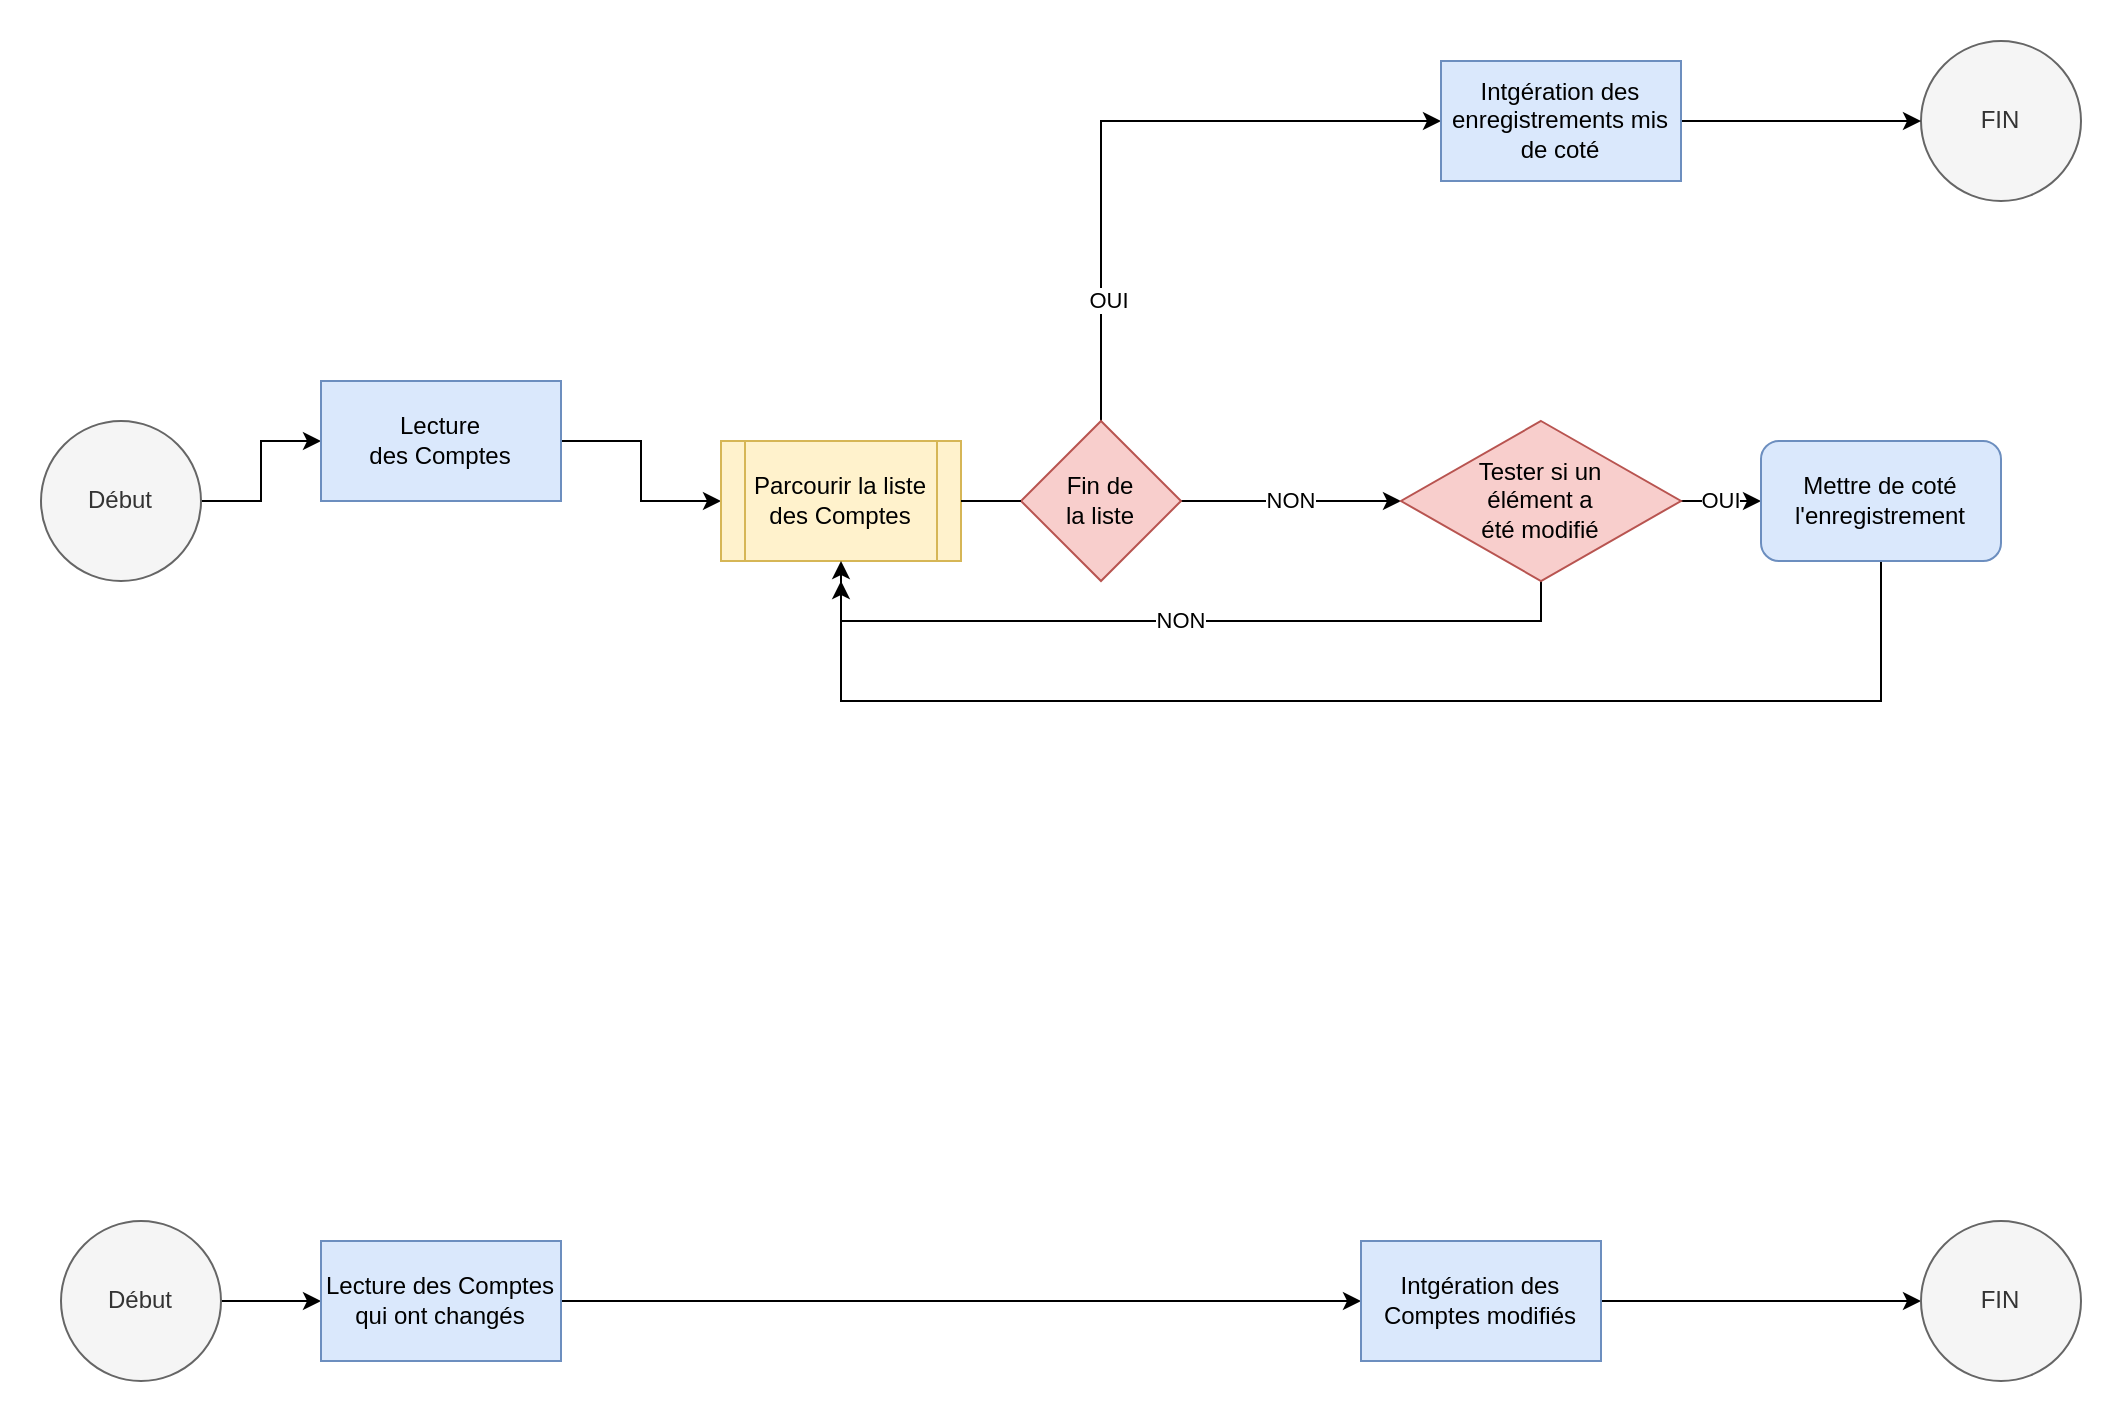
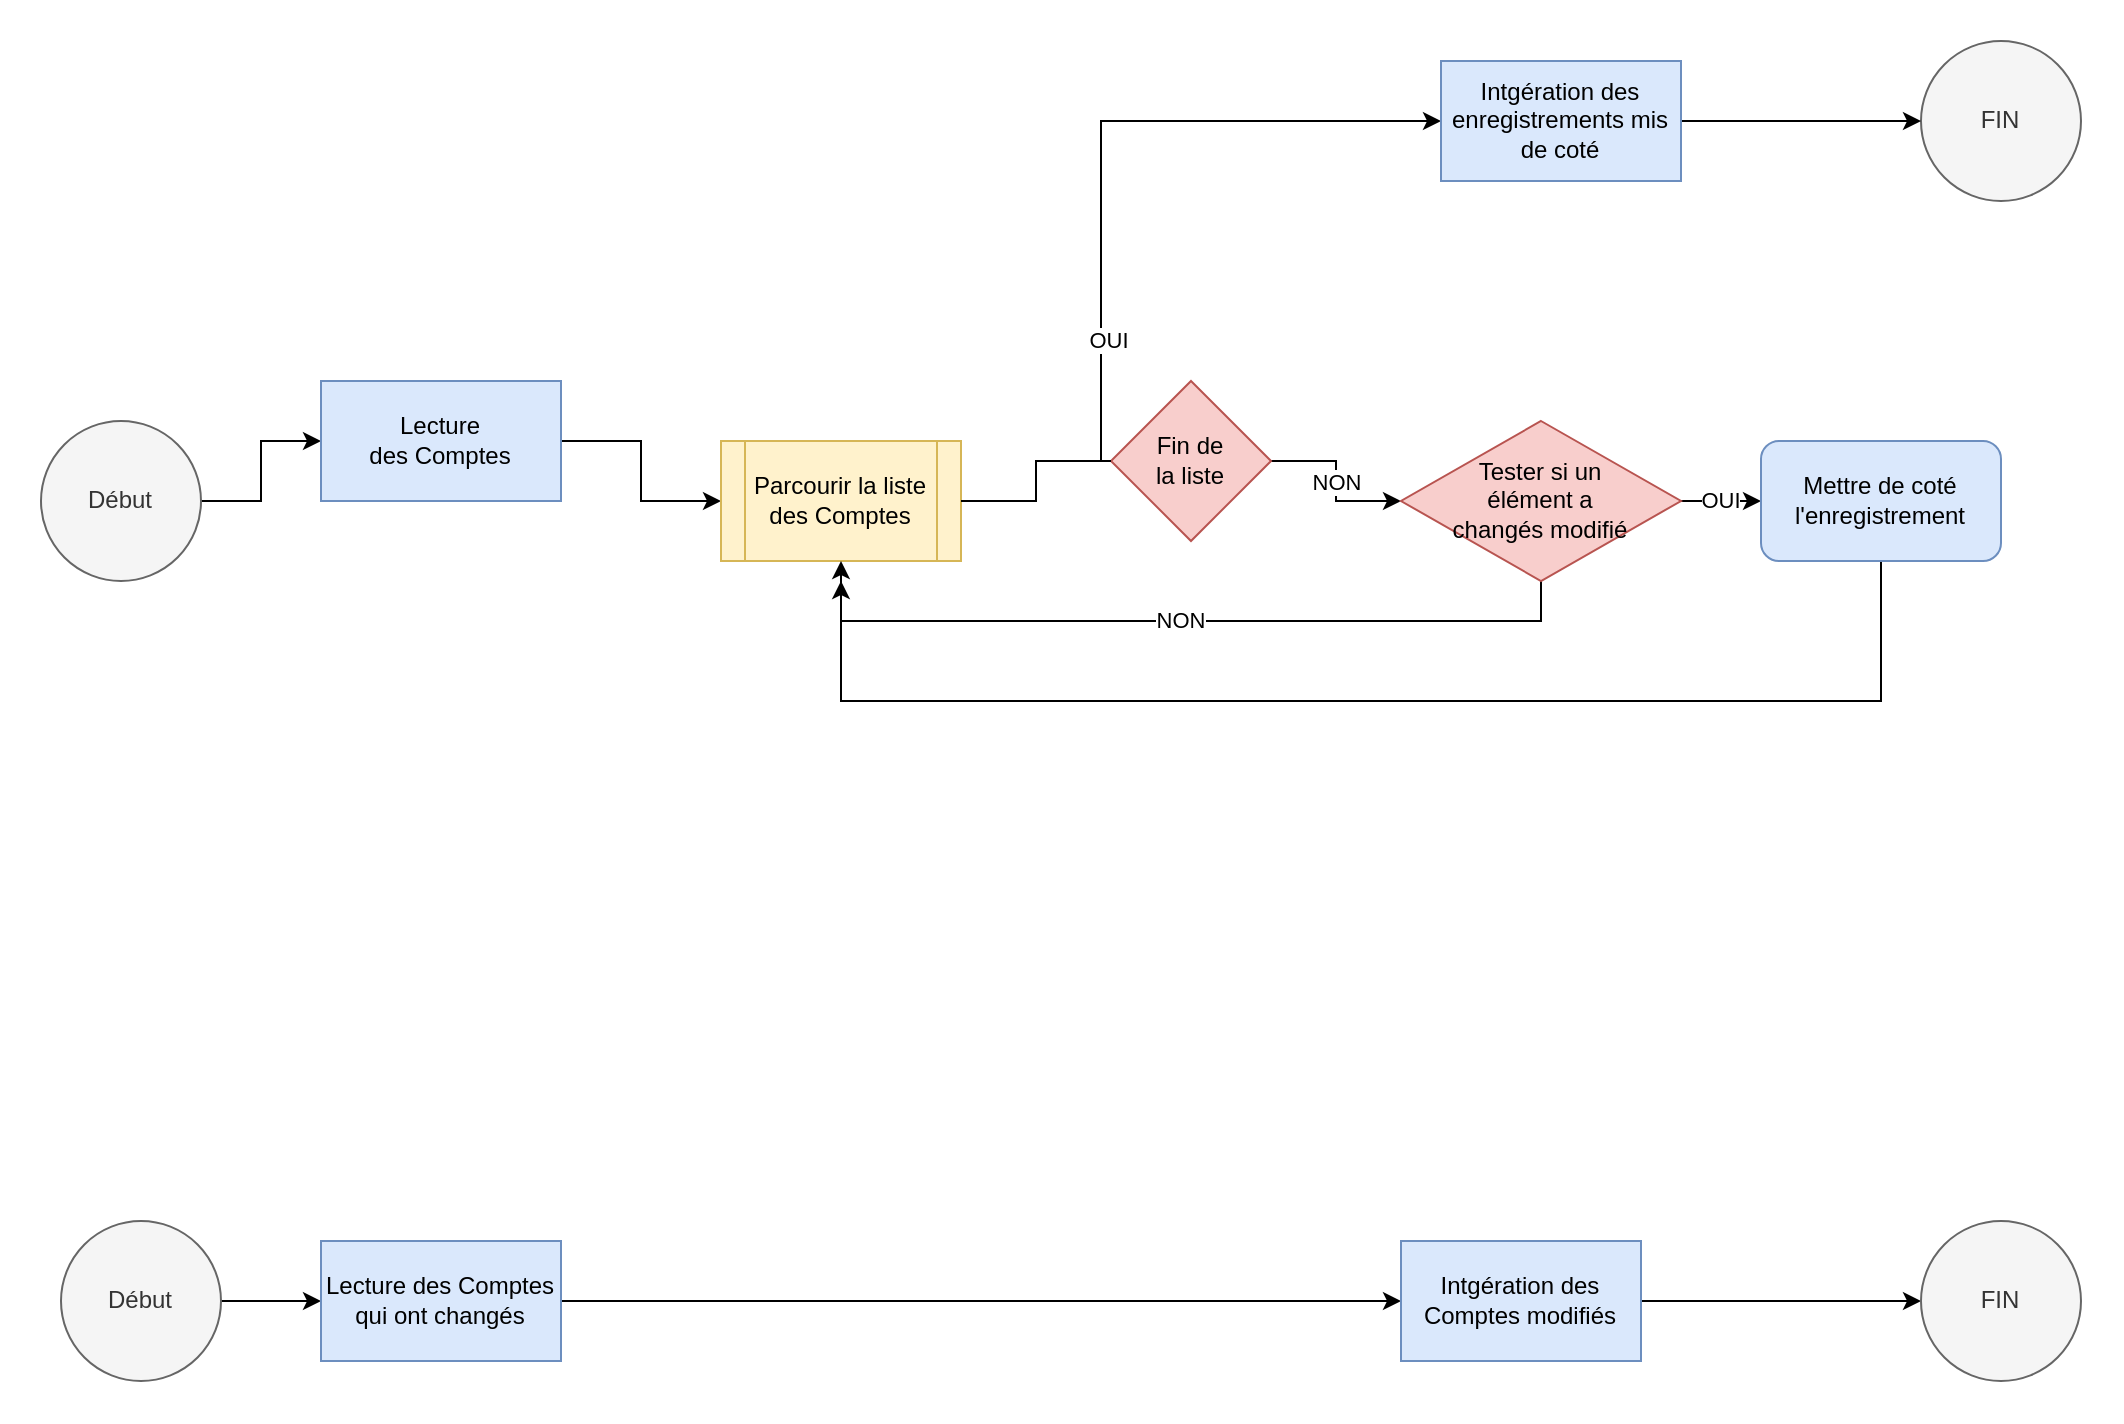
(1101, 501) -> (1191, 461)
(1541, 501) -> (1541, 501)
(1481, 1301) -> (1521, 1301)
